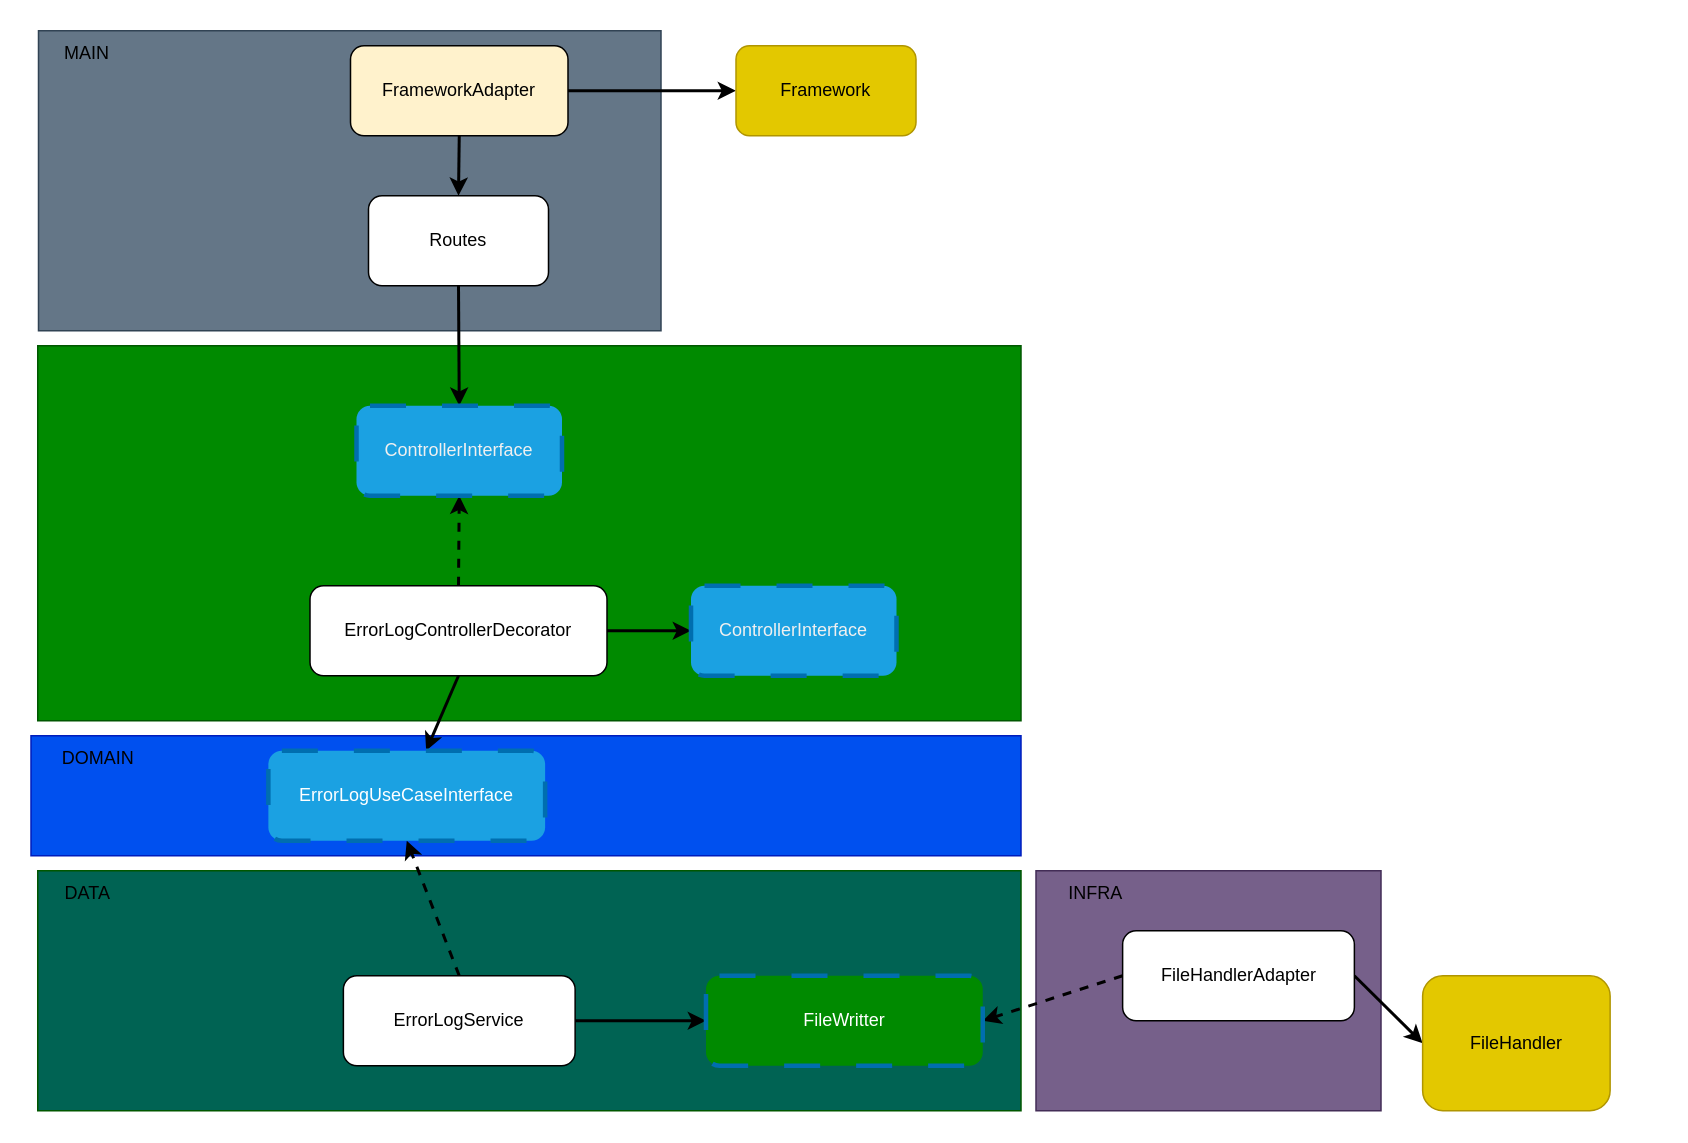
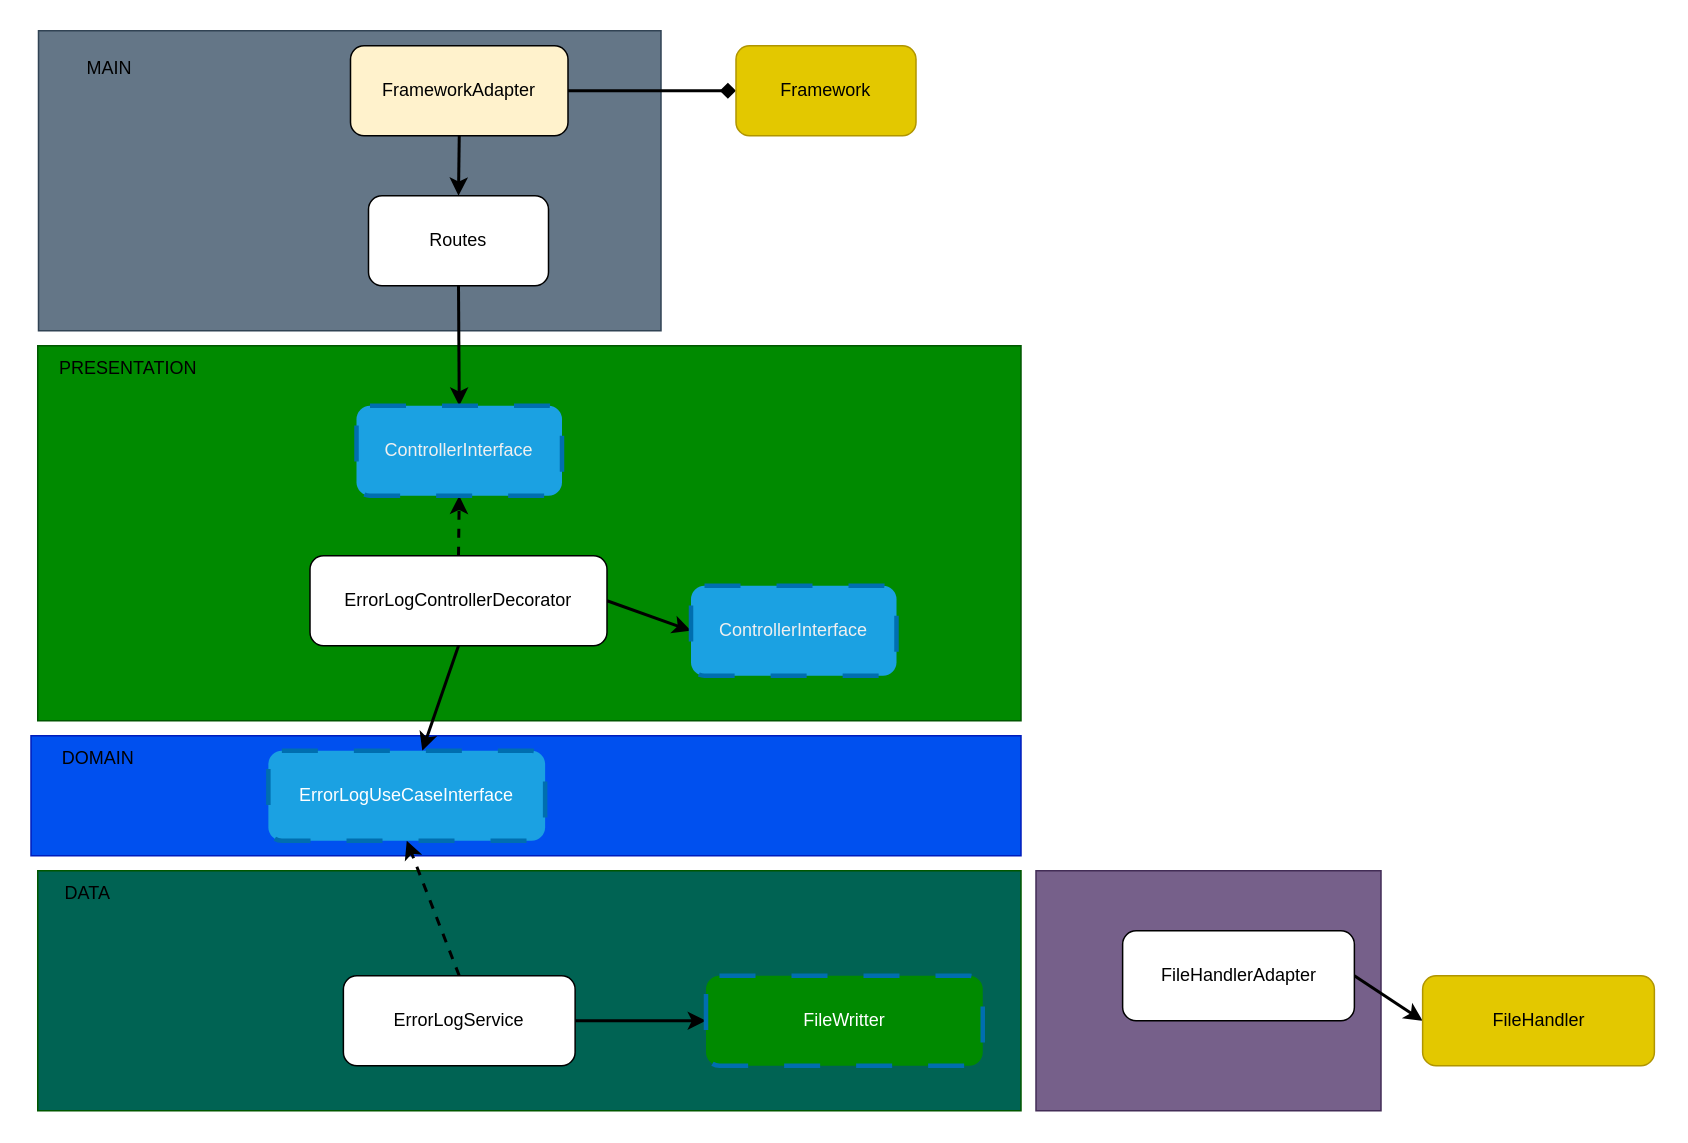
(87, 53) -> (110, 68)
(721, 91) -> (720, 91)
none -> (128, 368)
(458, 631) -> (458, 601)
(1096, 893) -> none
(1072, 992) -> none
(1516, 1043) -> (1538, 1021)
